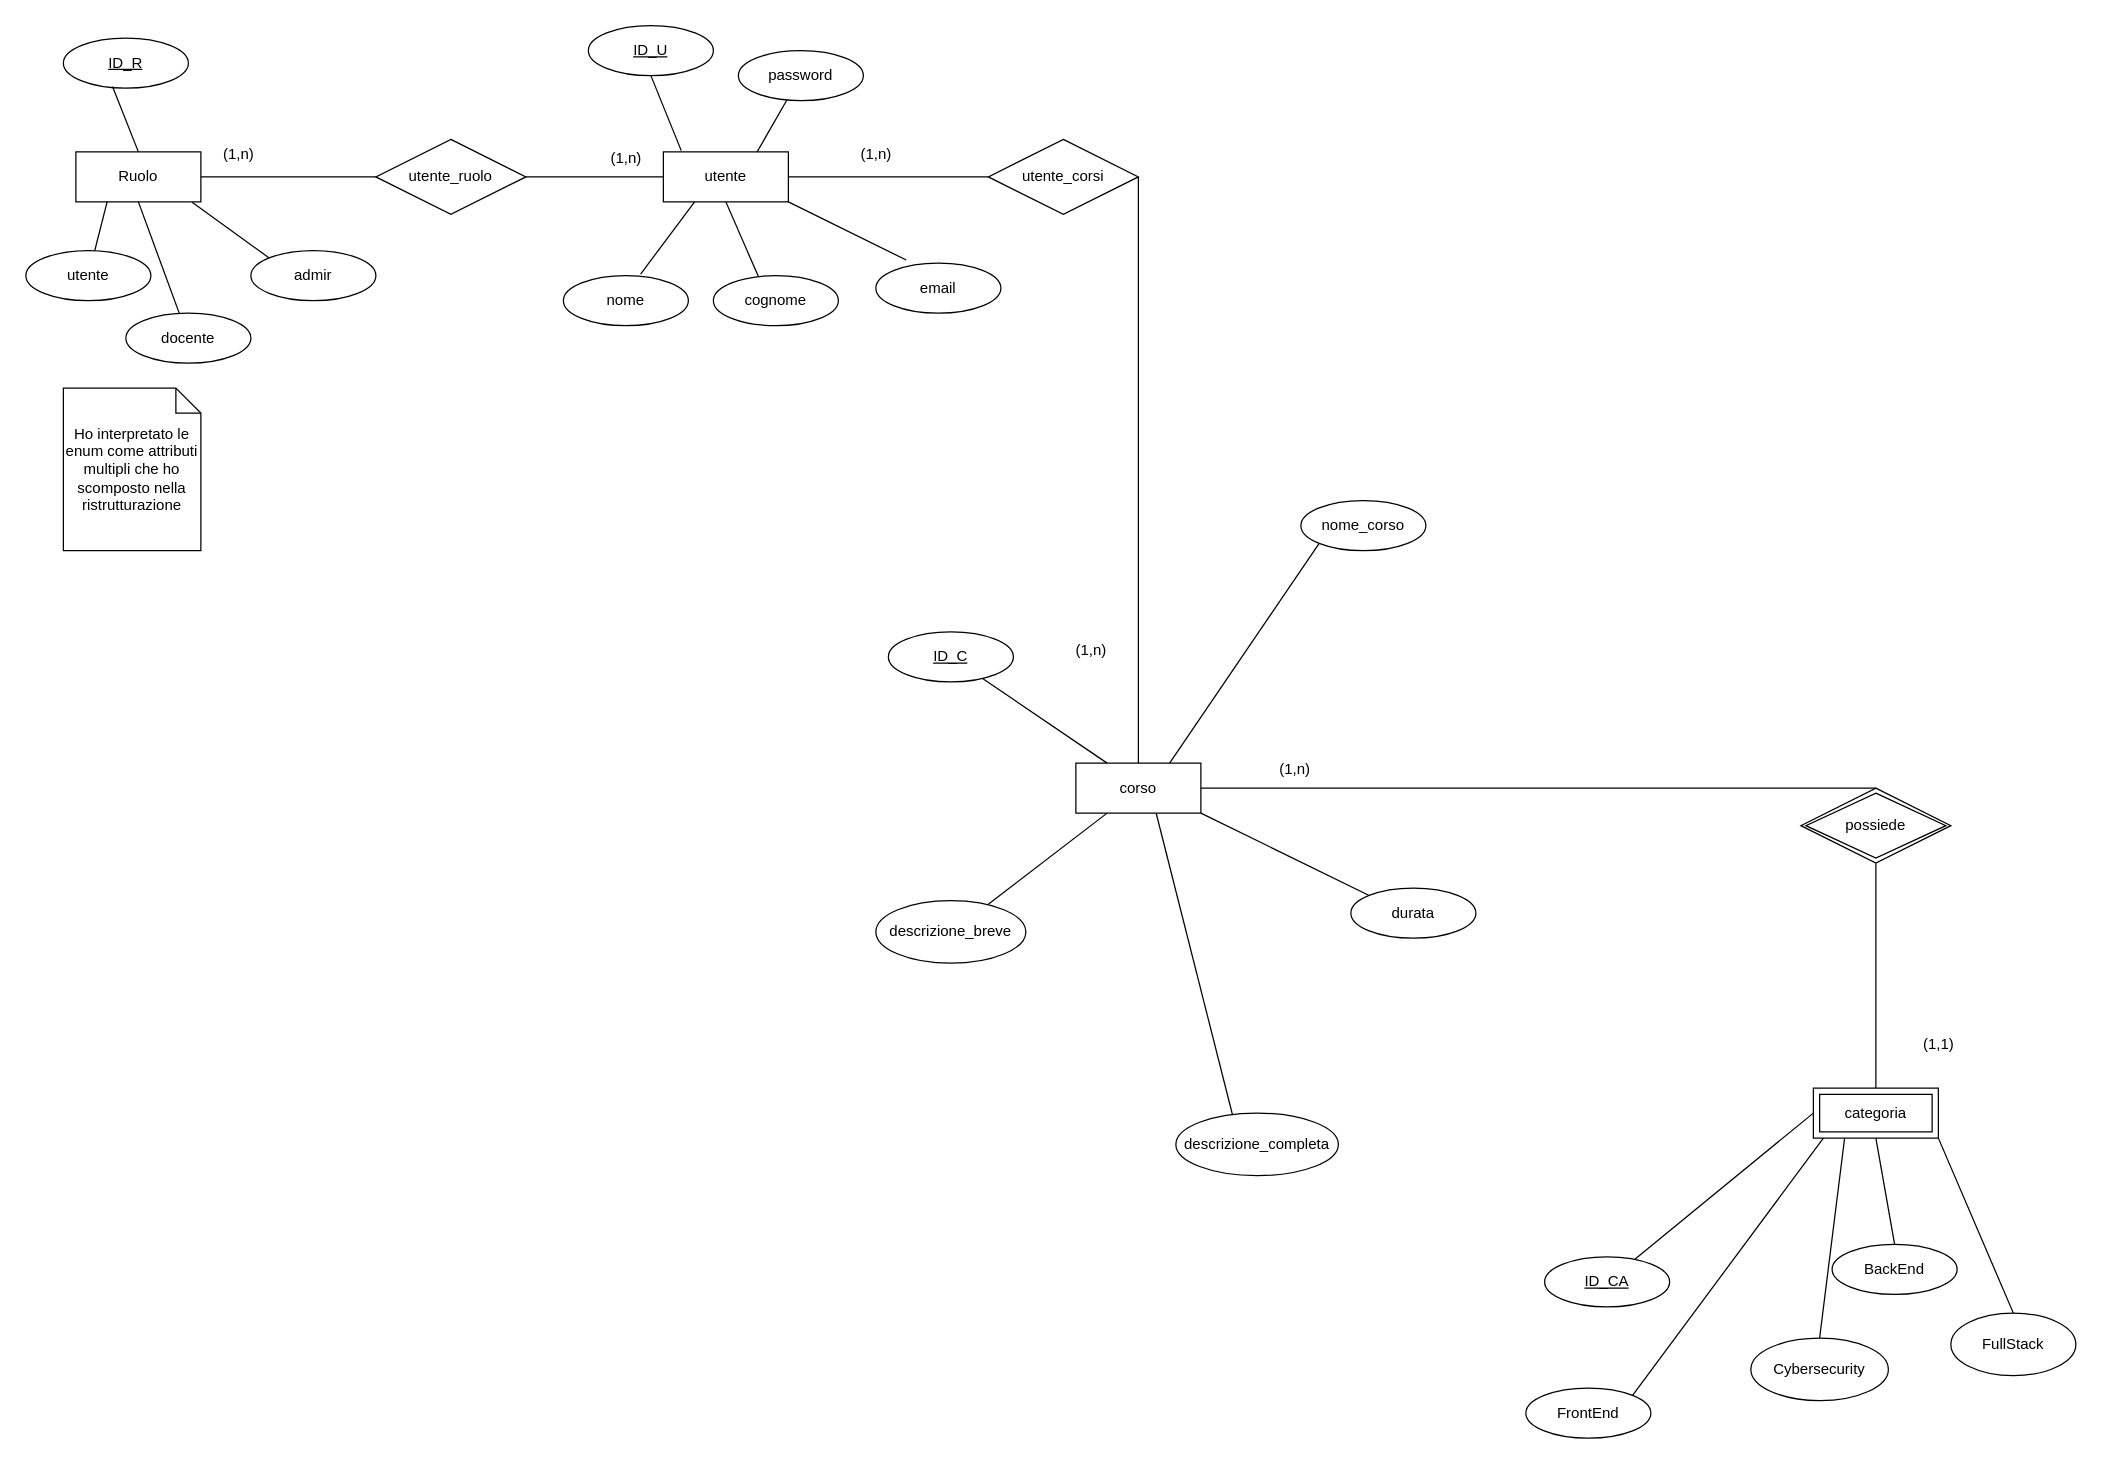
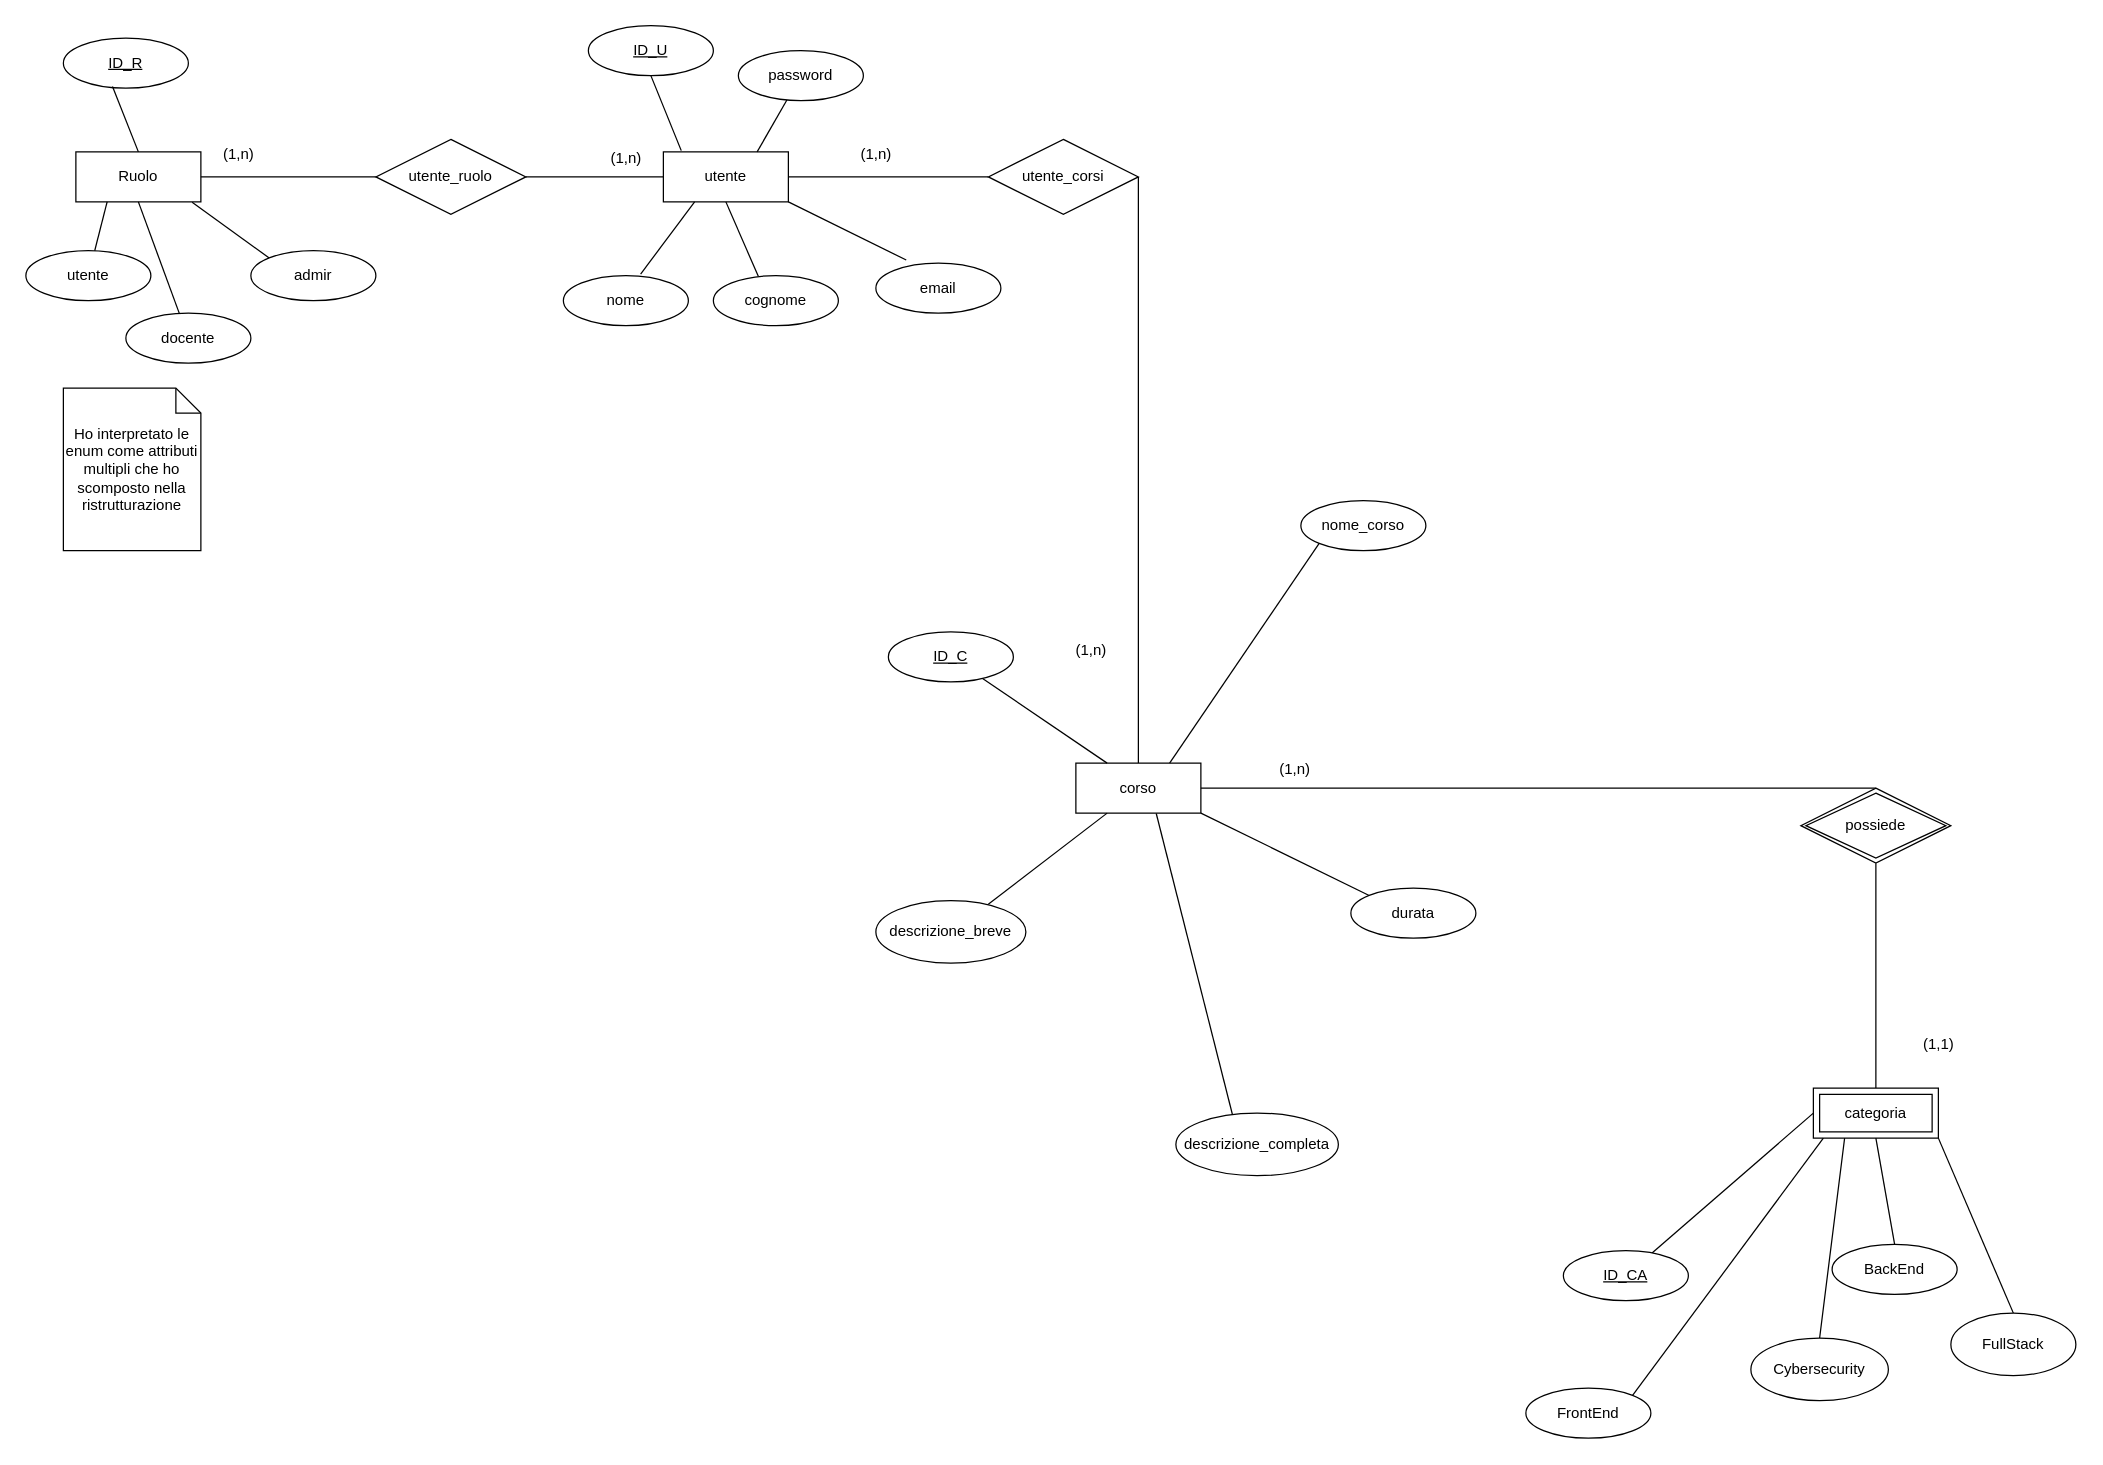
(1607, 1282) -> (1626, 1276)
